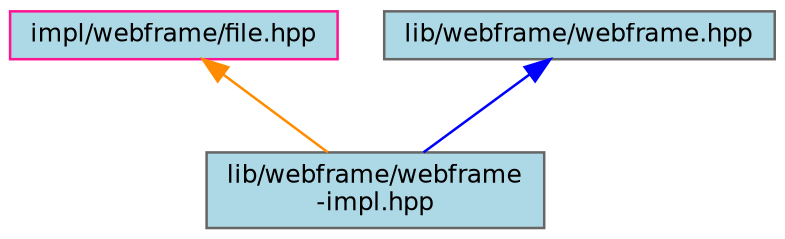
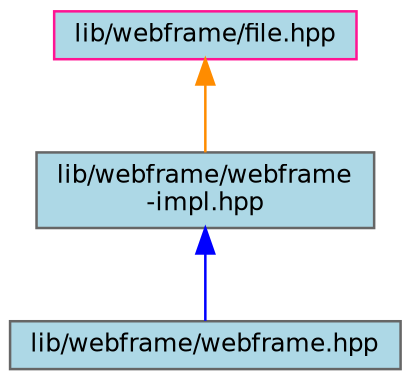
(174, 35) -> (205, 35)
(477, 113) -> (205, 287)
